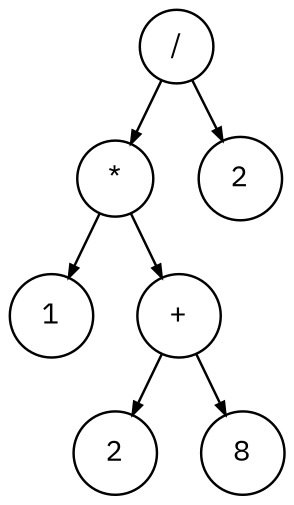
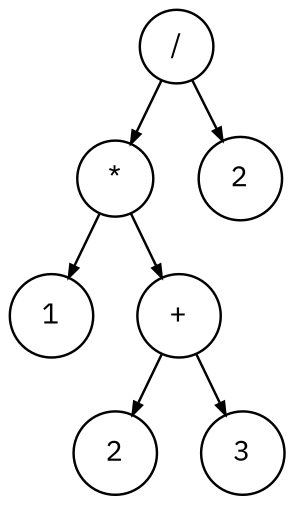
(243, 453) -> (243, 453)
